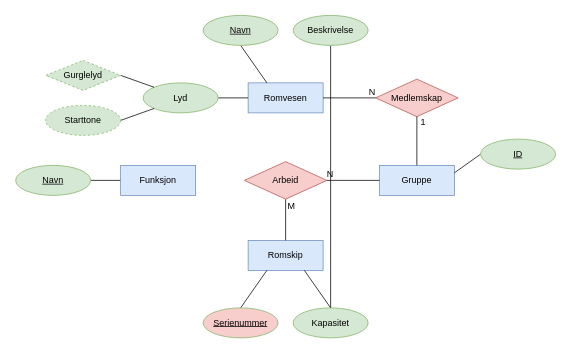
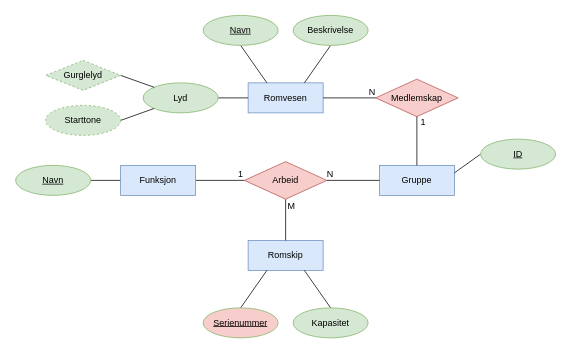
(330, 177) -> (318, 64)
none -> (220, 180)
